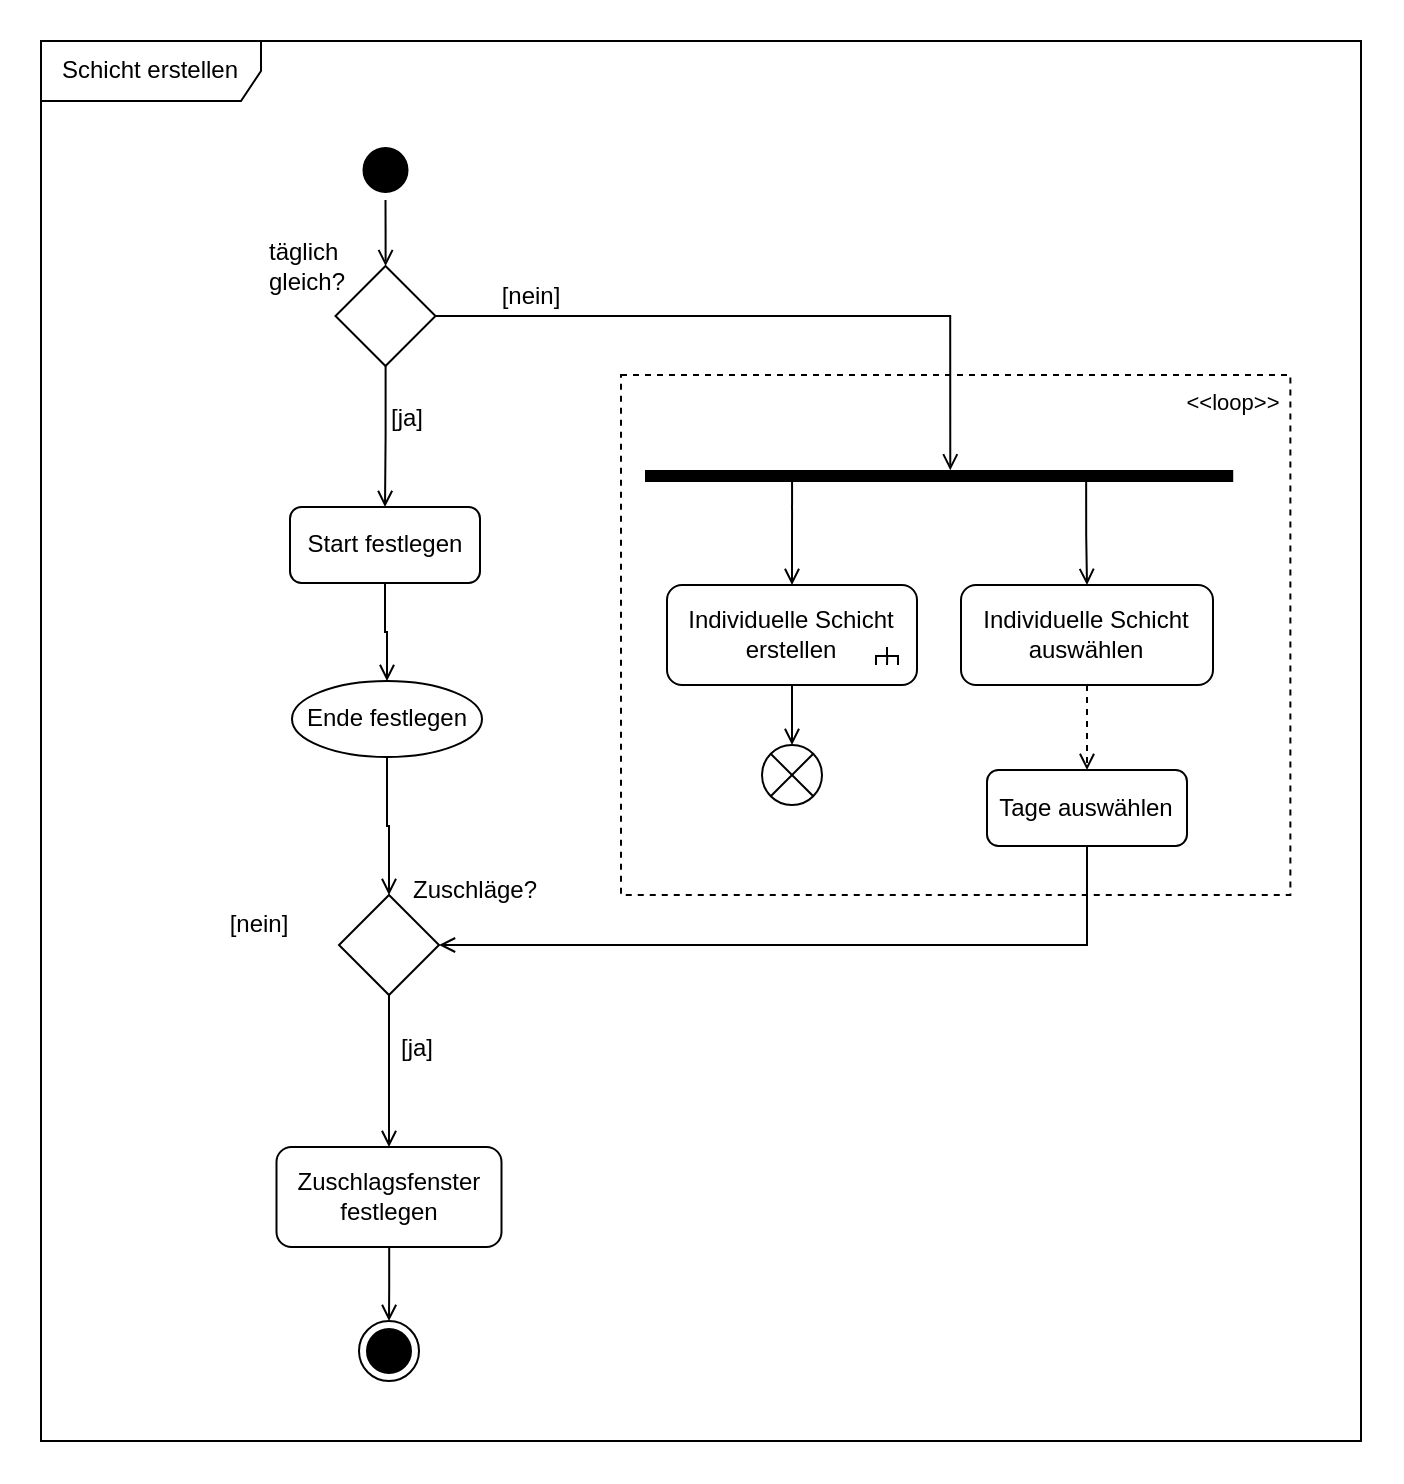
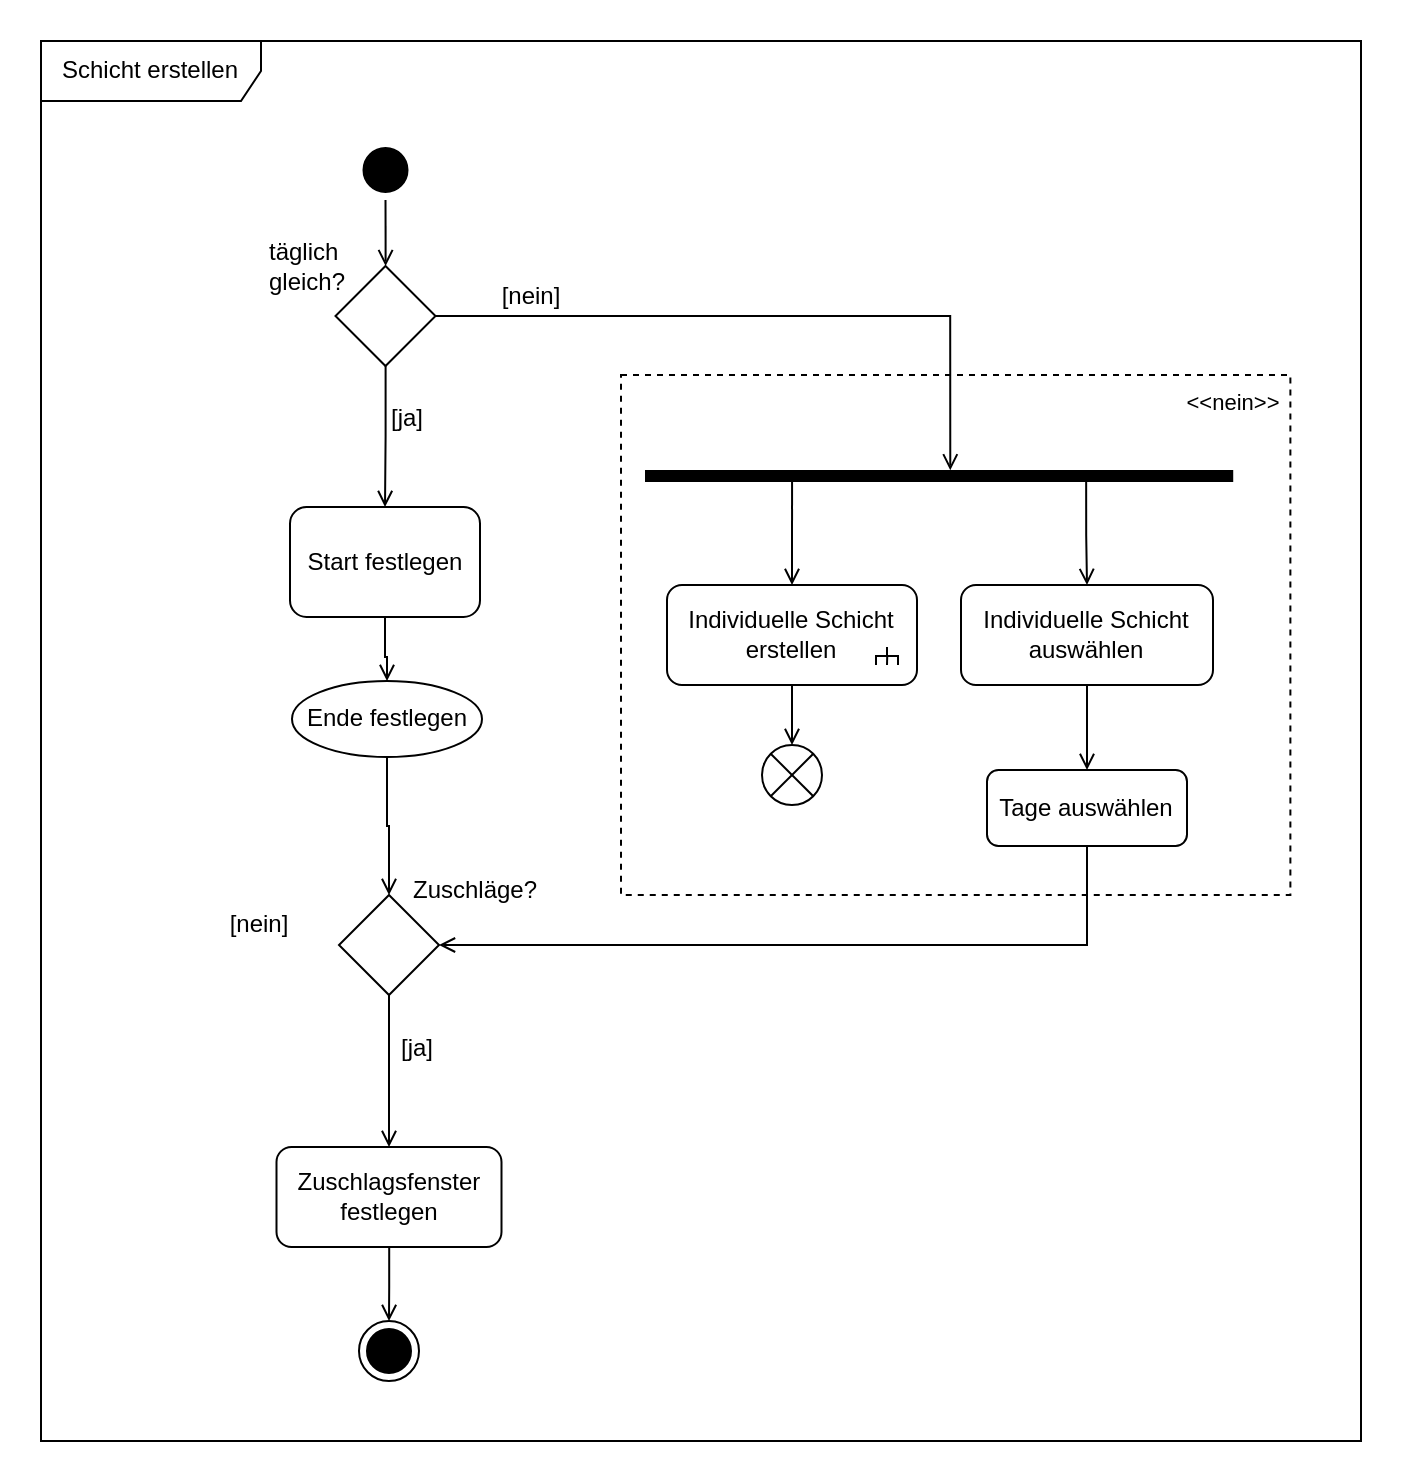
(1234, 403) -> (1234, 403)
(385, 545) -> (385, 562)
(1087, 727) -> (1087, 727)
